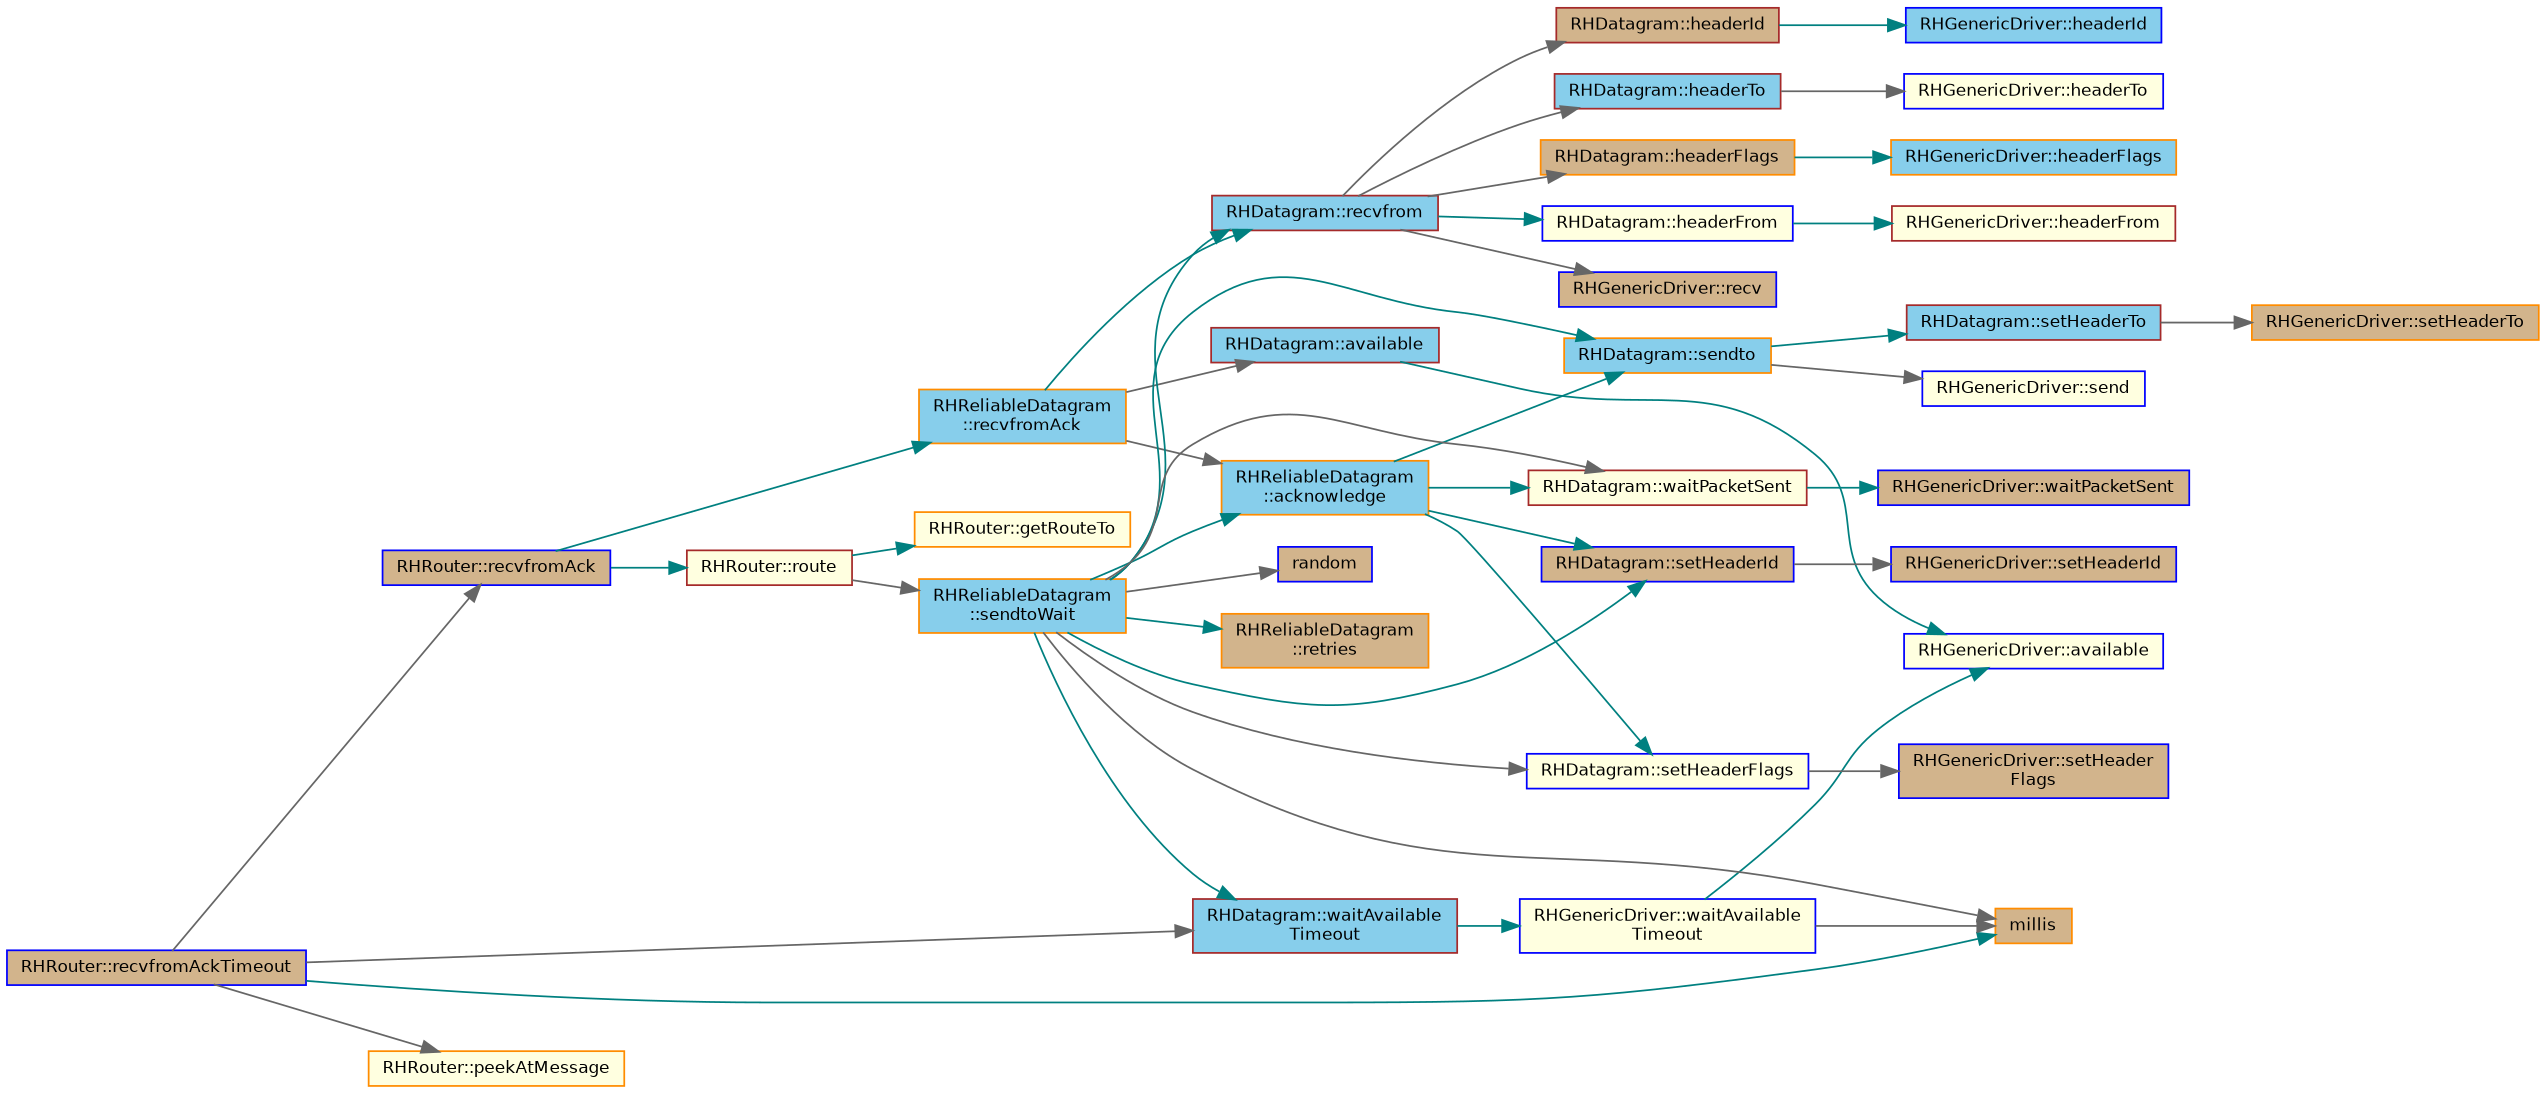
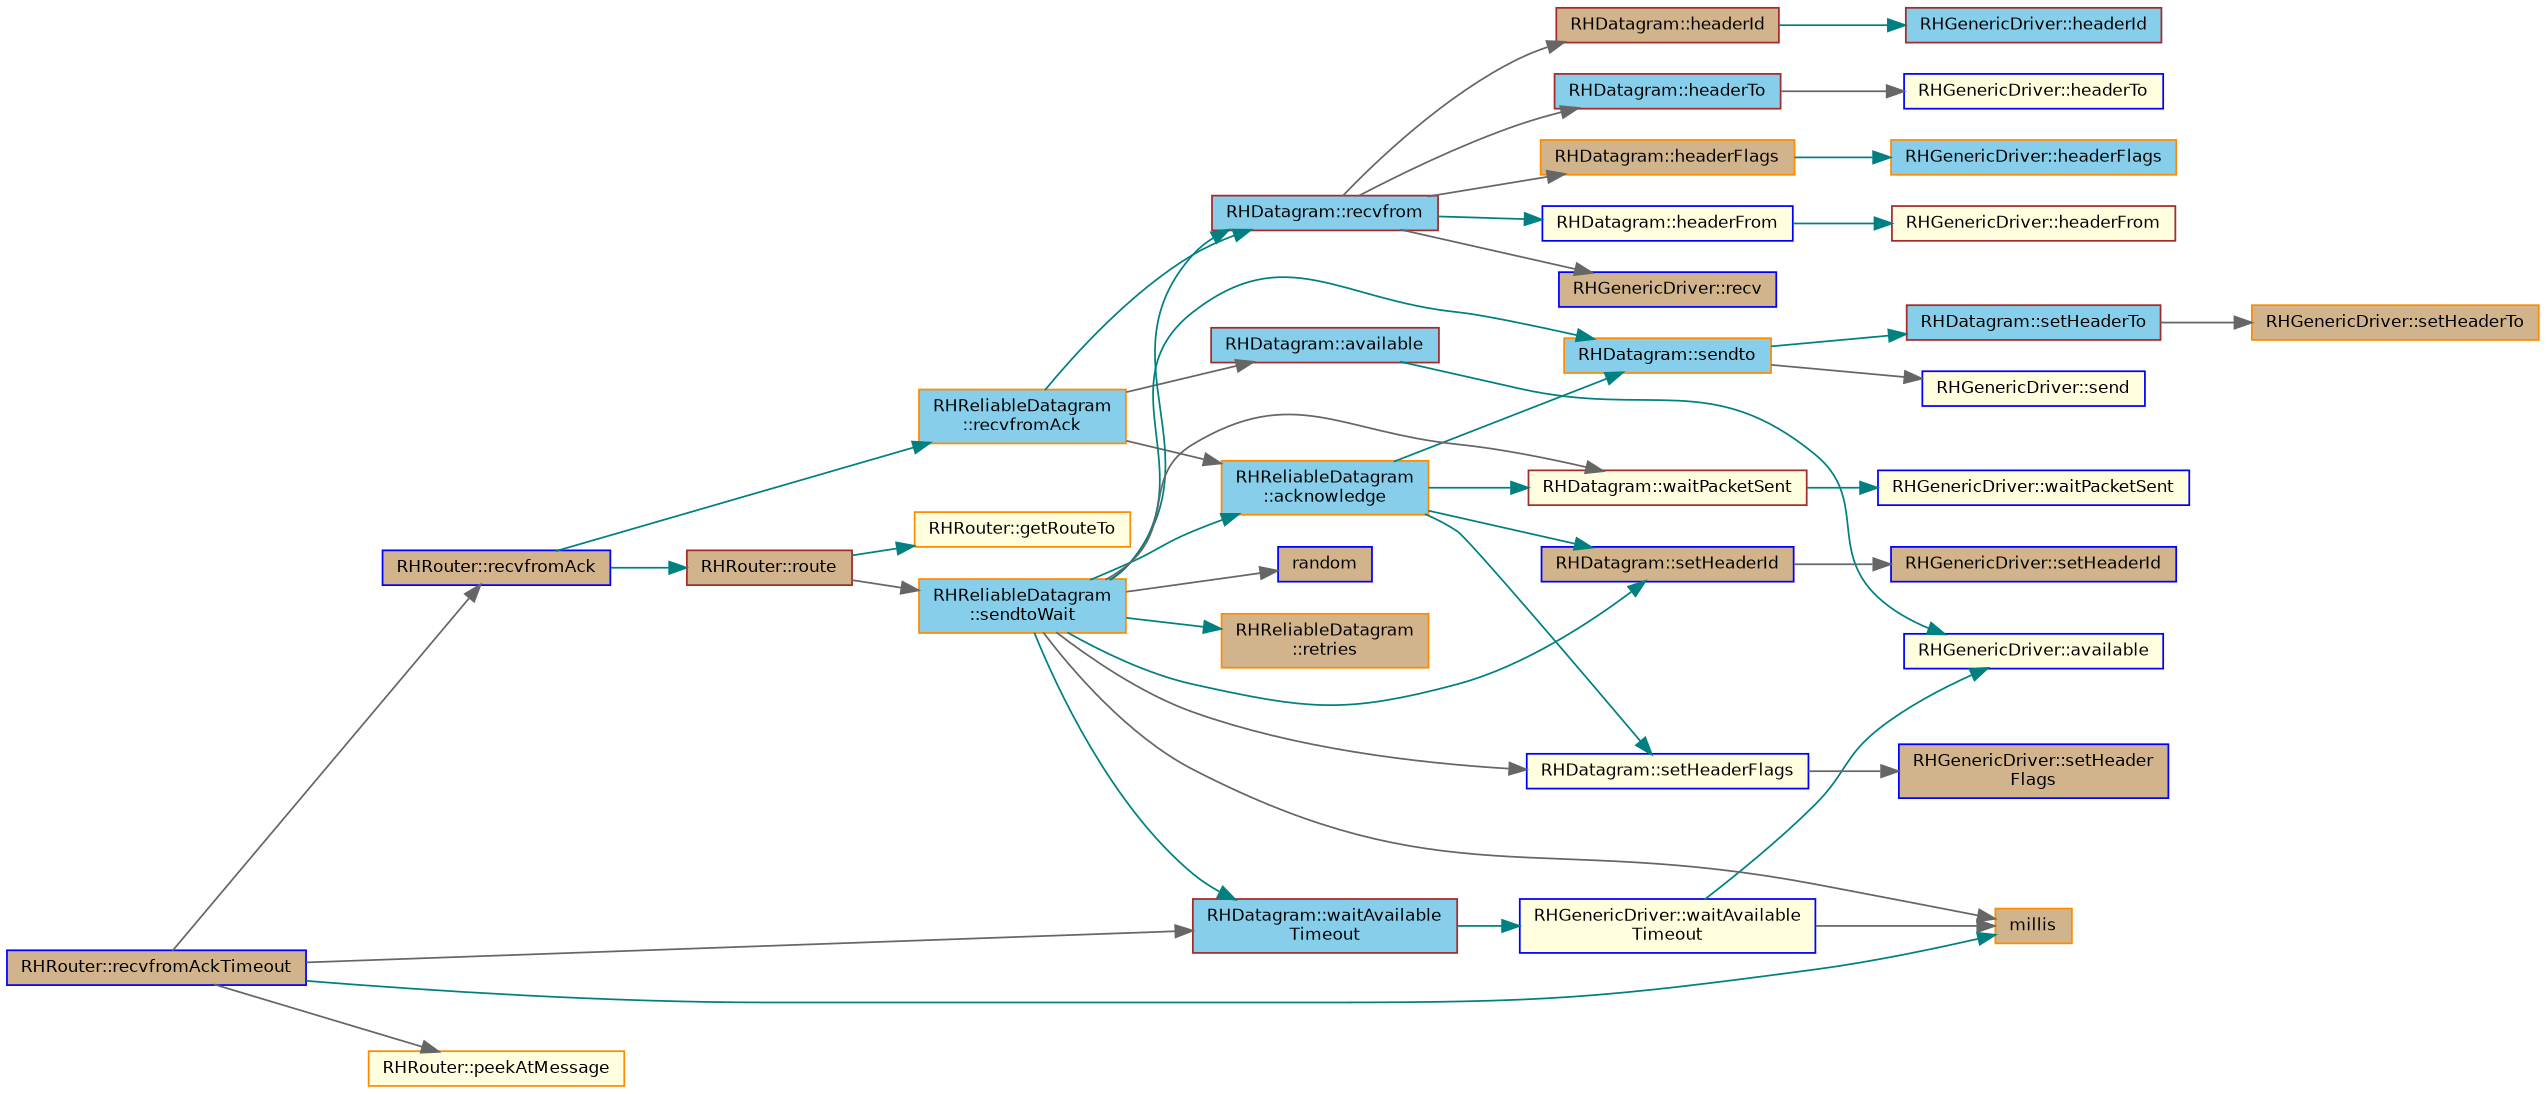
(2034, 25) -> (2034, 25)
(2034, 488) -> (2034, 488)
(769, 568) -> (769, 568)
